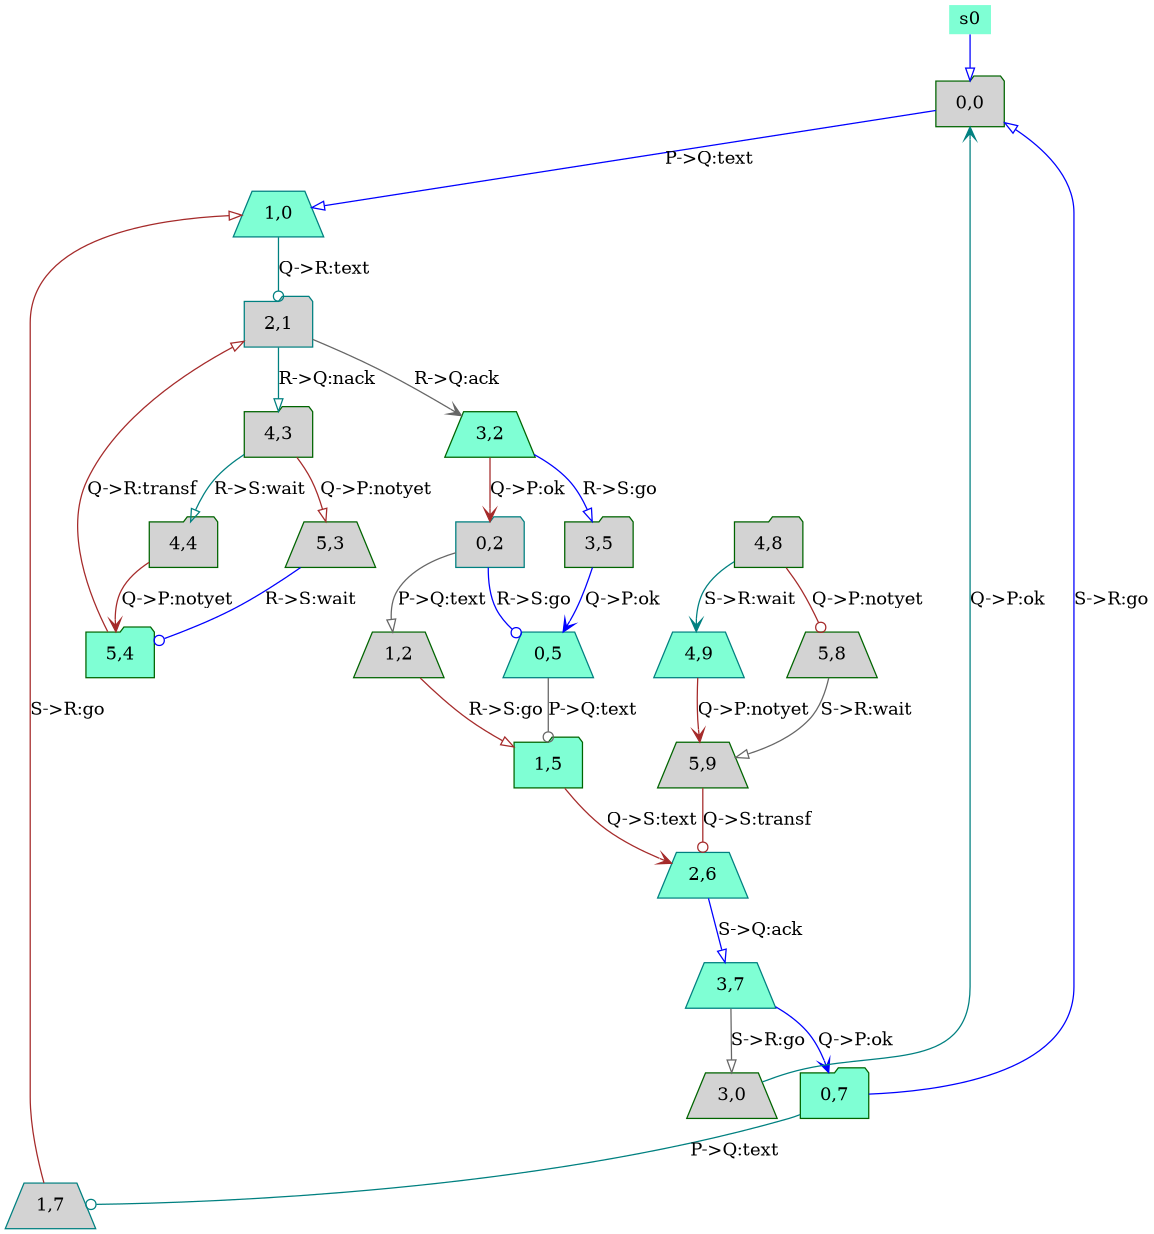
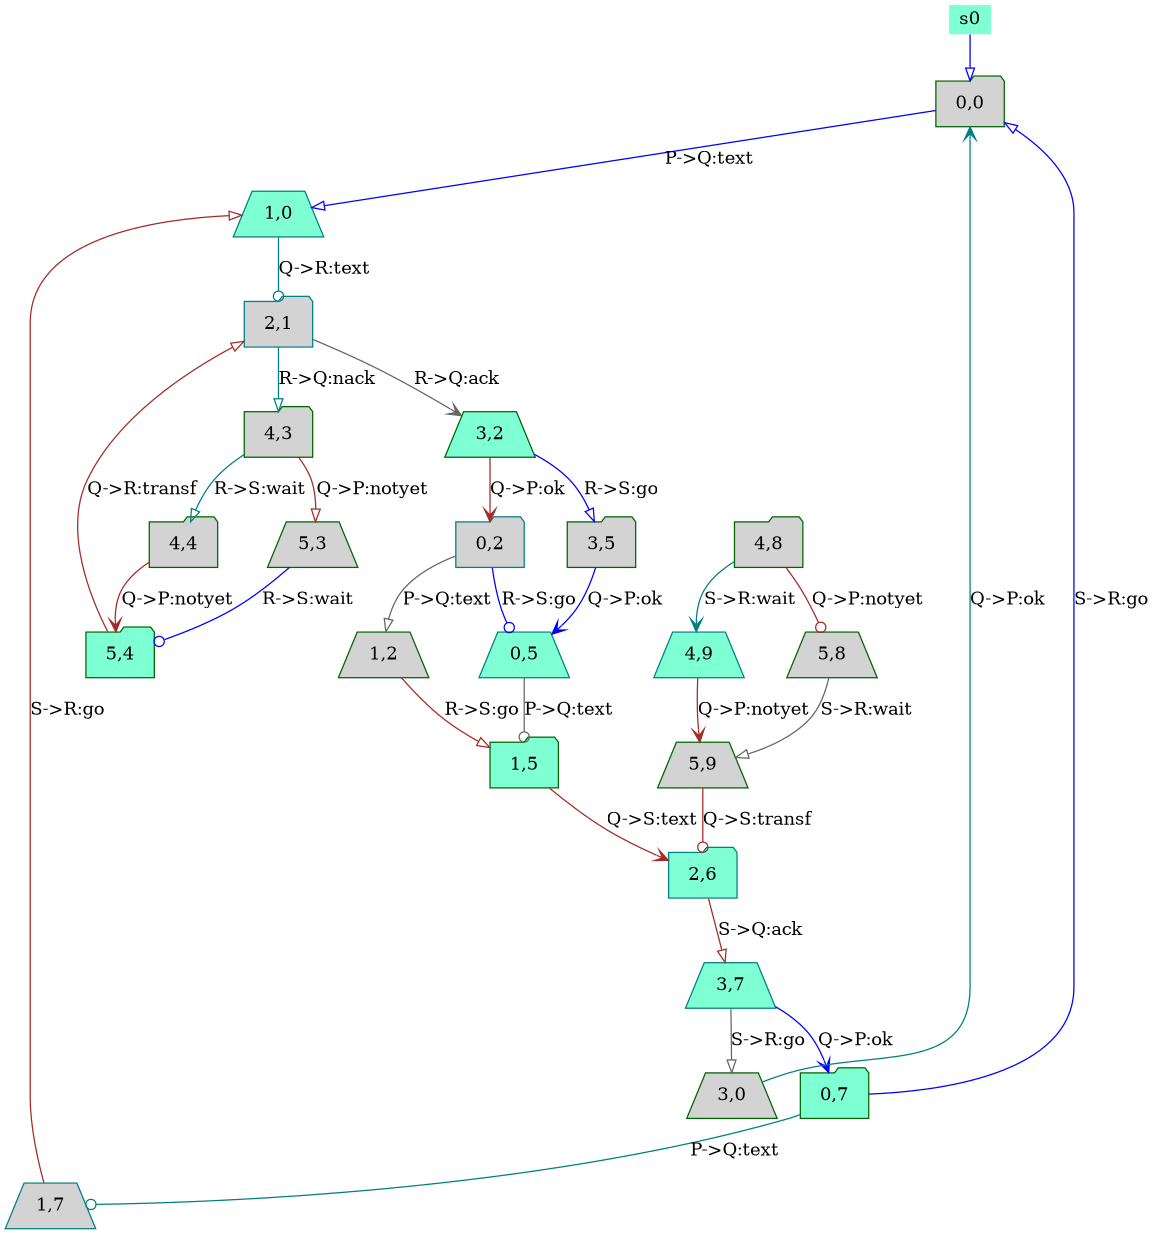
(703, 875) -> (703, 875)
(715, 924) -> (715, 924)
